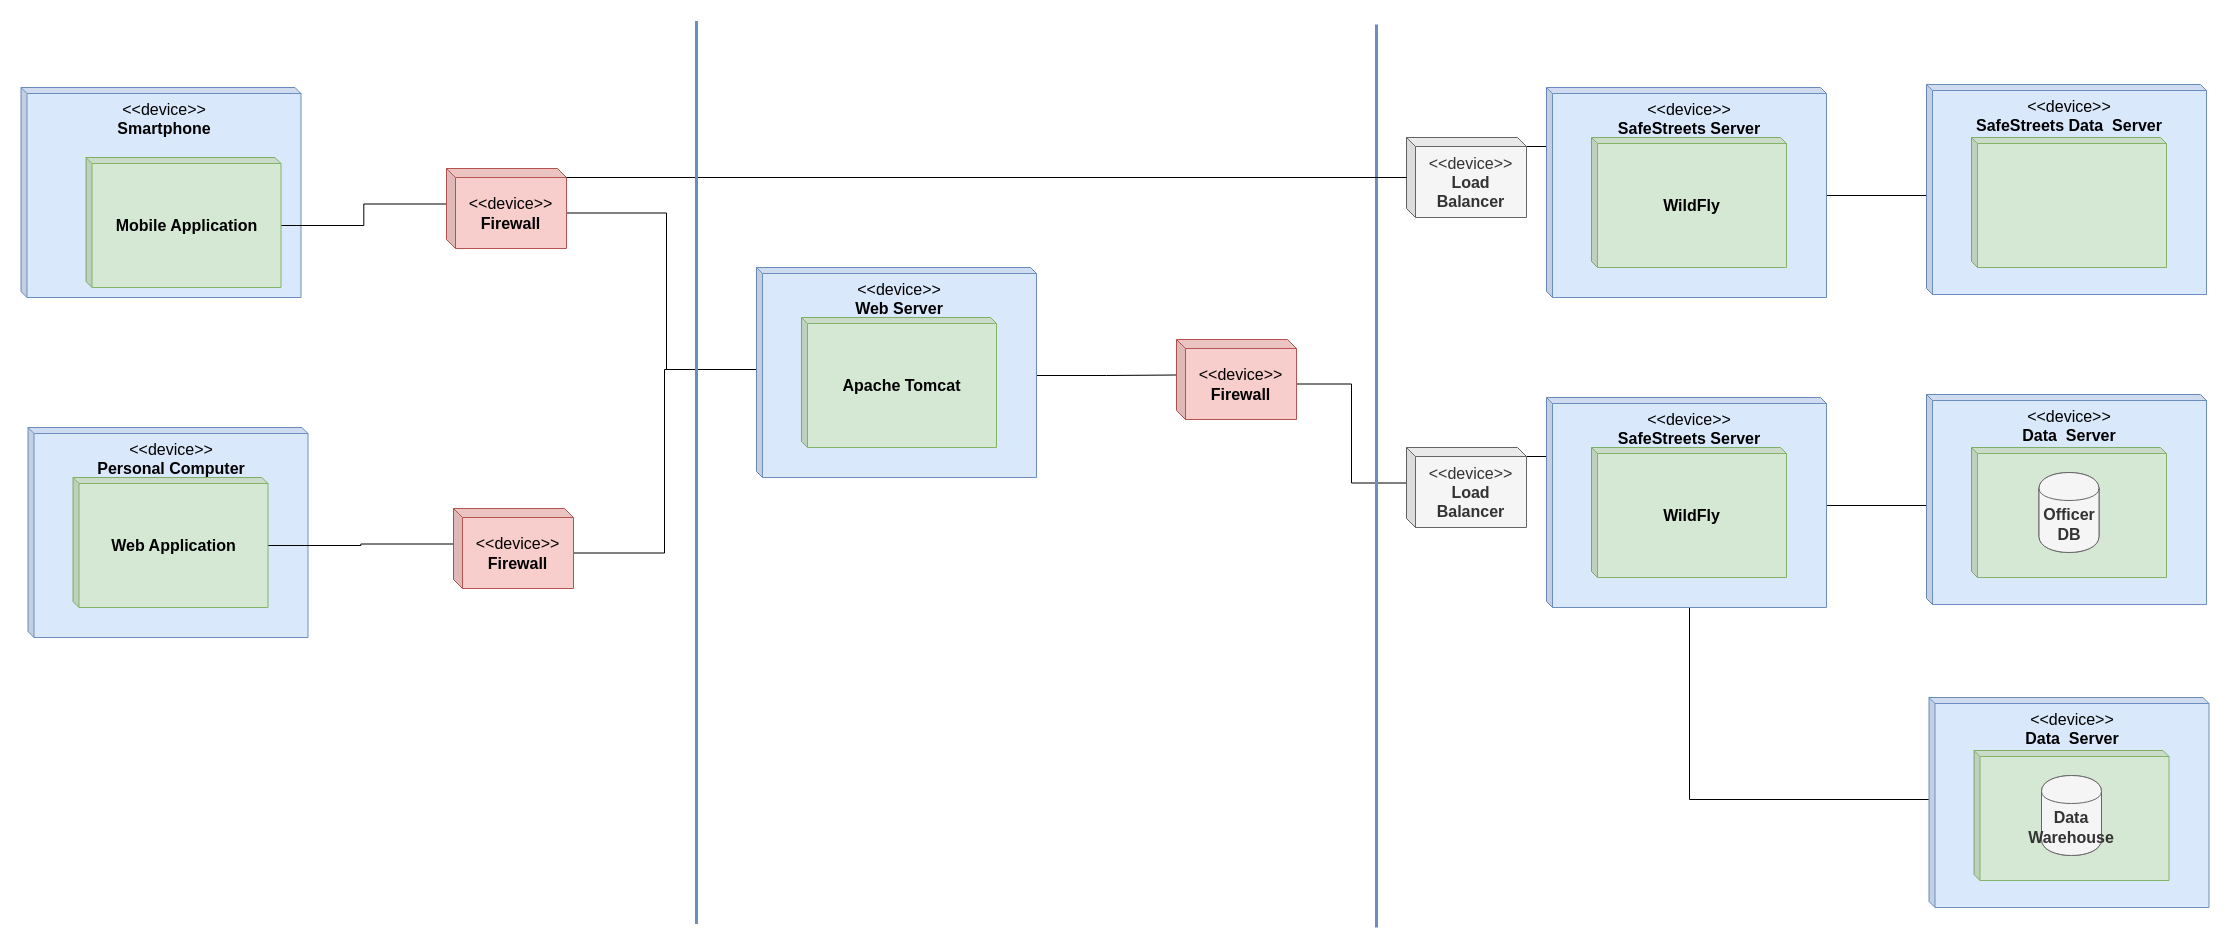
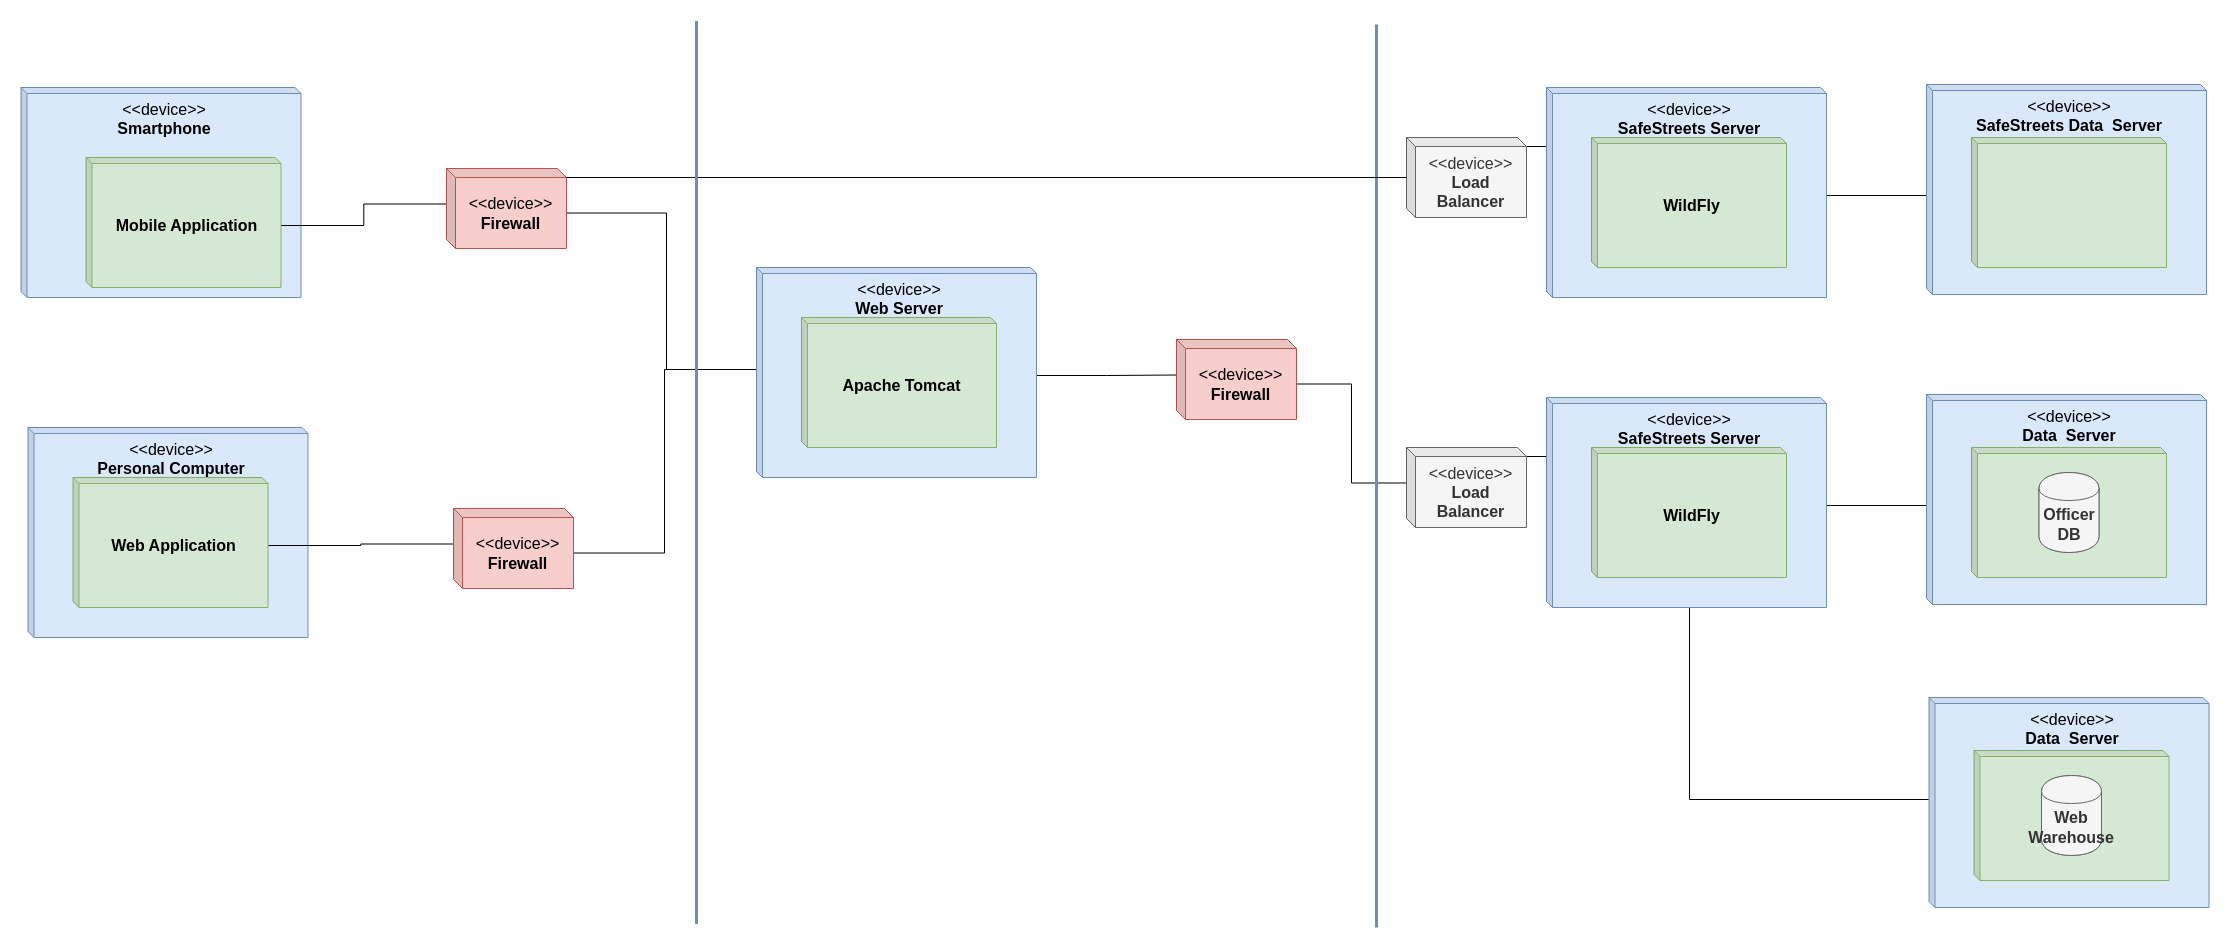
(2072, 828) -> (2072, 828)
